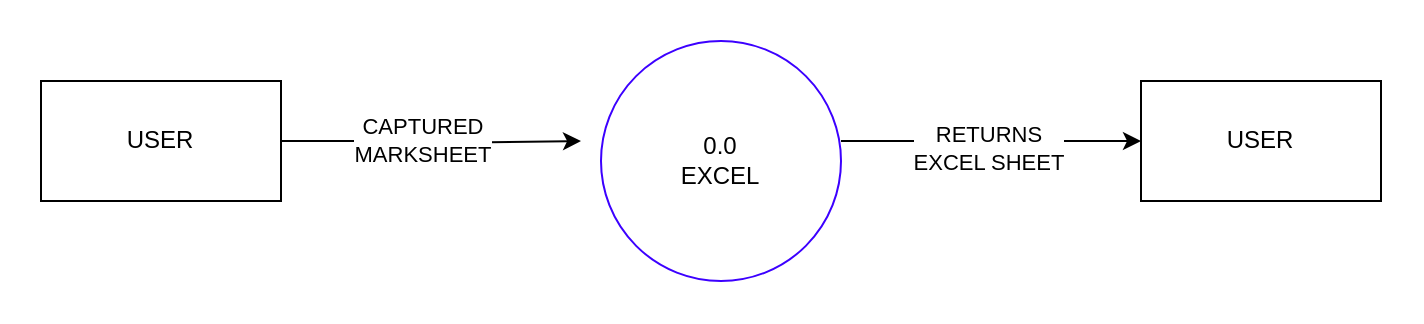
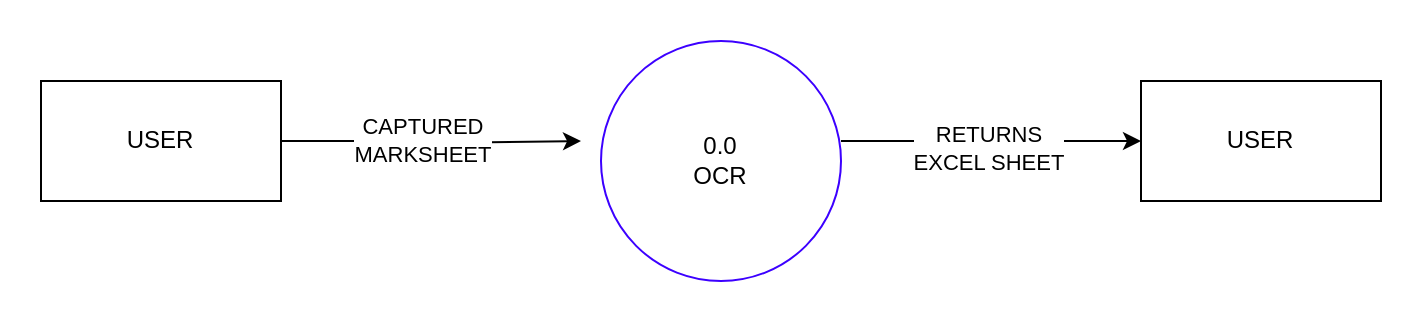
(721, 161) -> (721, 161)
